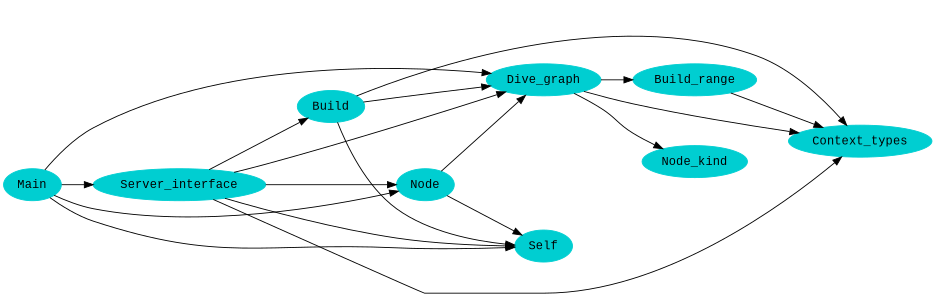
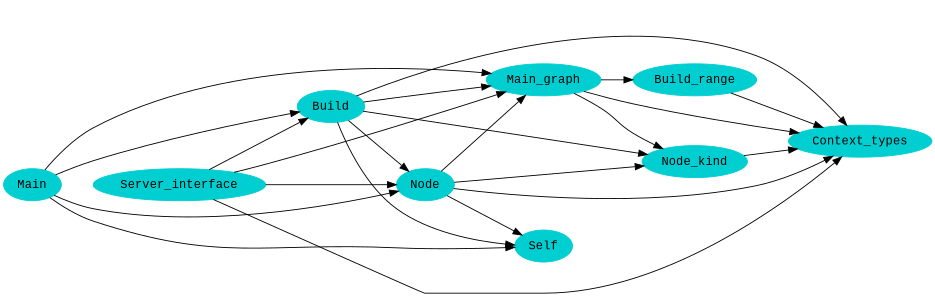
(544, 80) -> (544, 80)
none -> (501, 132)
none -> (375, 143)
none -> (766, 153)
none -> (545, 174)
(73, 185) -> (172, 139)
none -> (642, 198)
(364, 232) -> none
